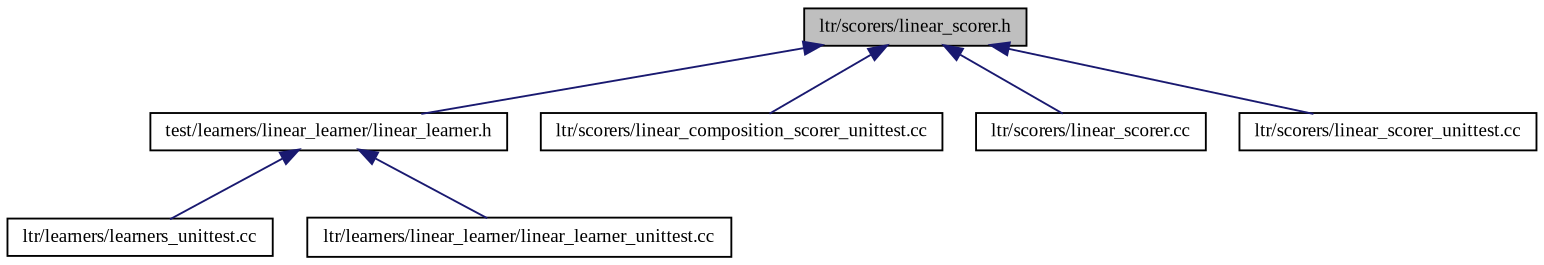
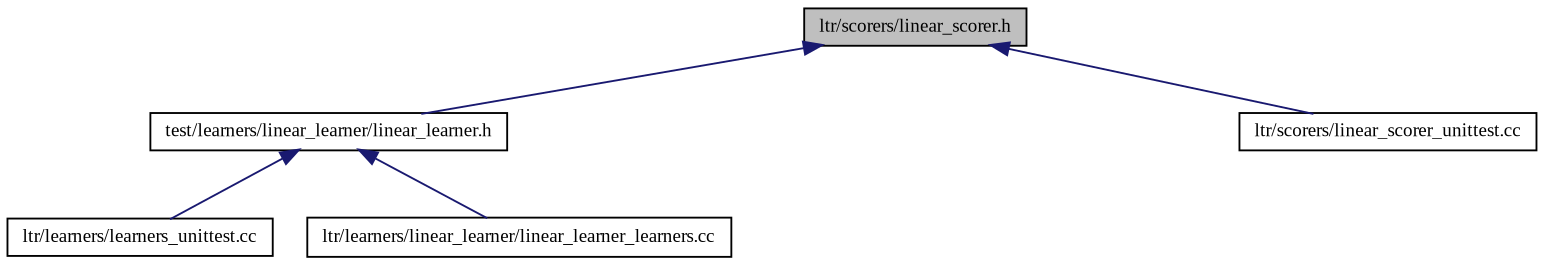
(742, 132) -> none
(1091, 132) -> none
(519, 237) -> (519, 237)
